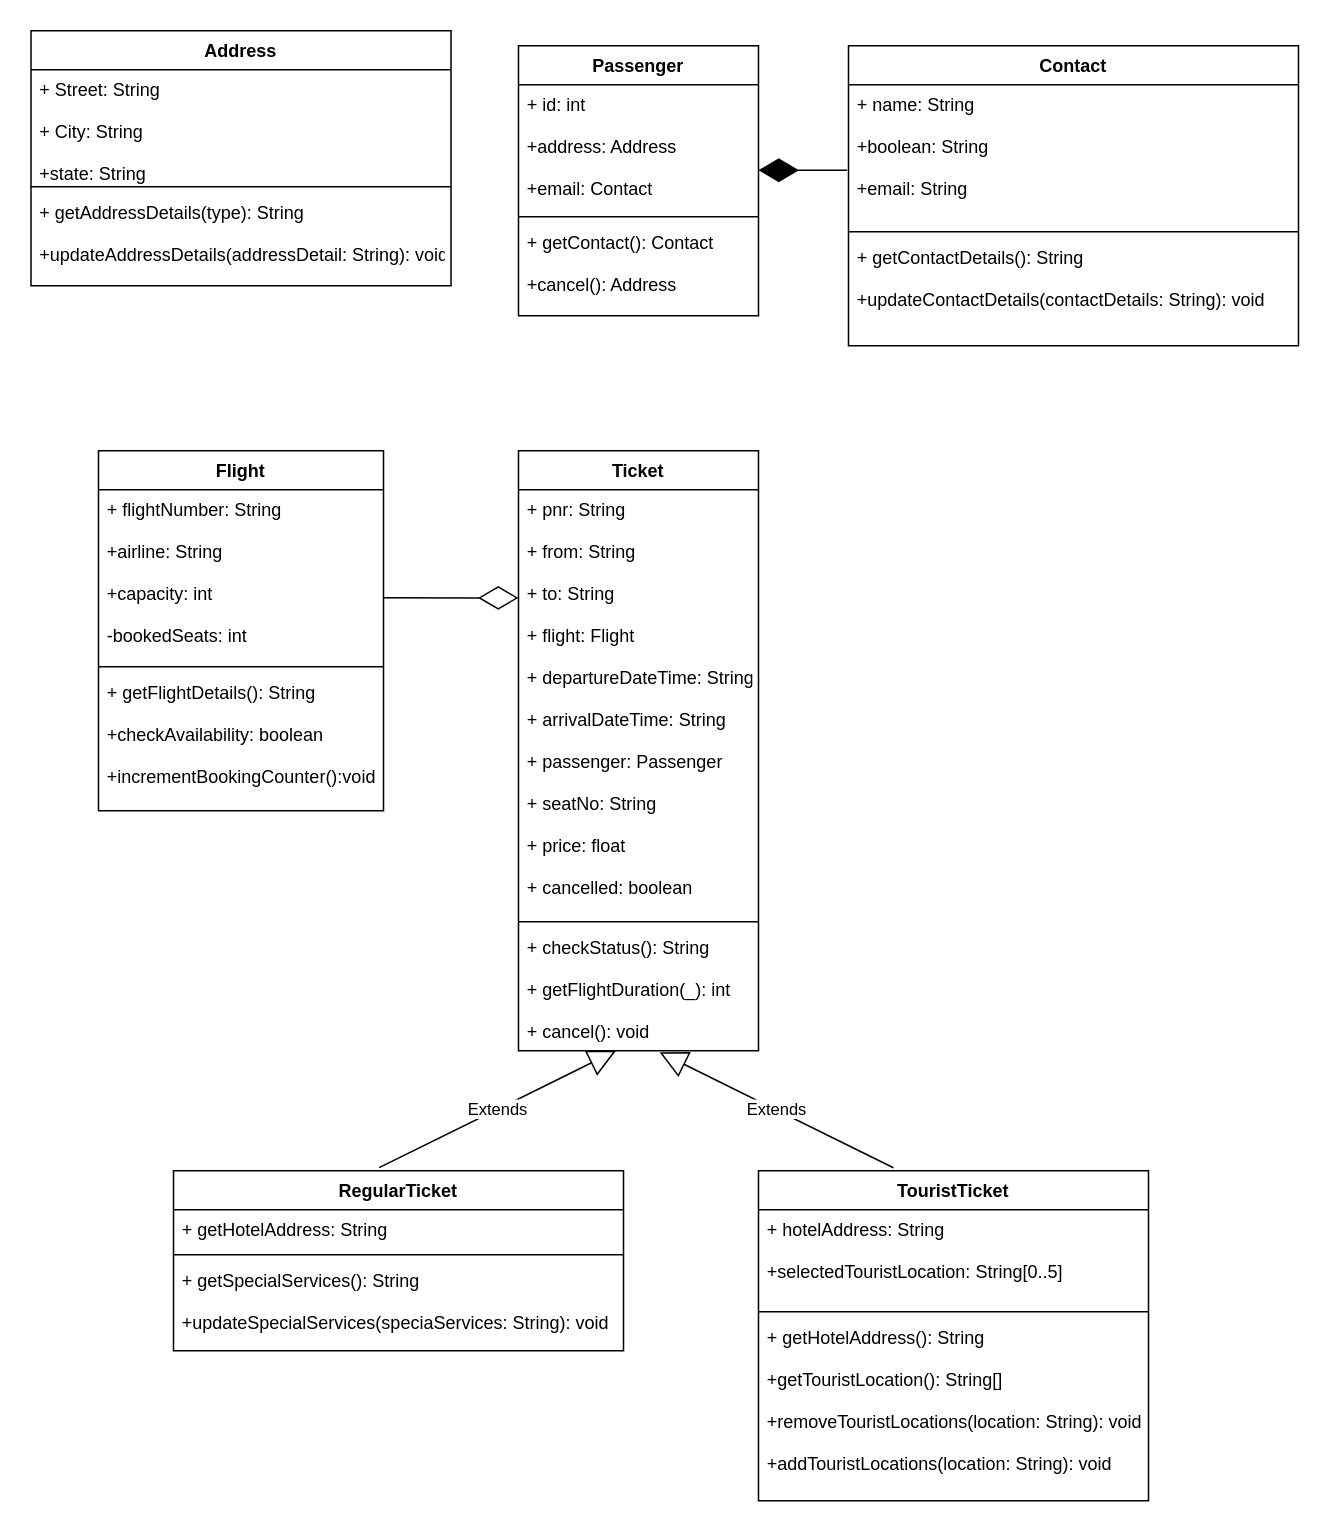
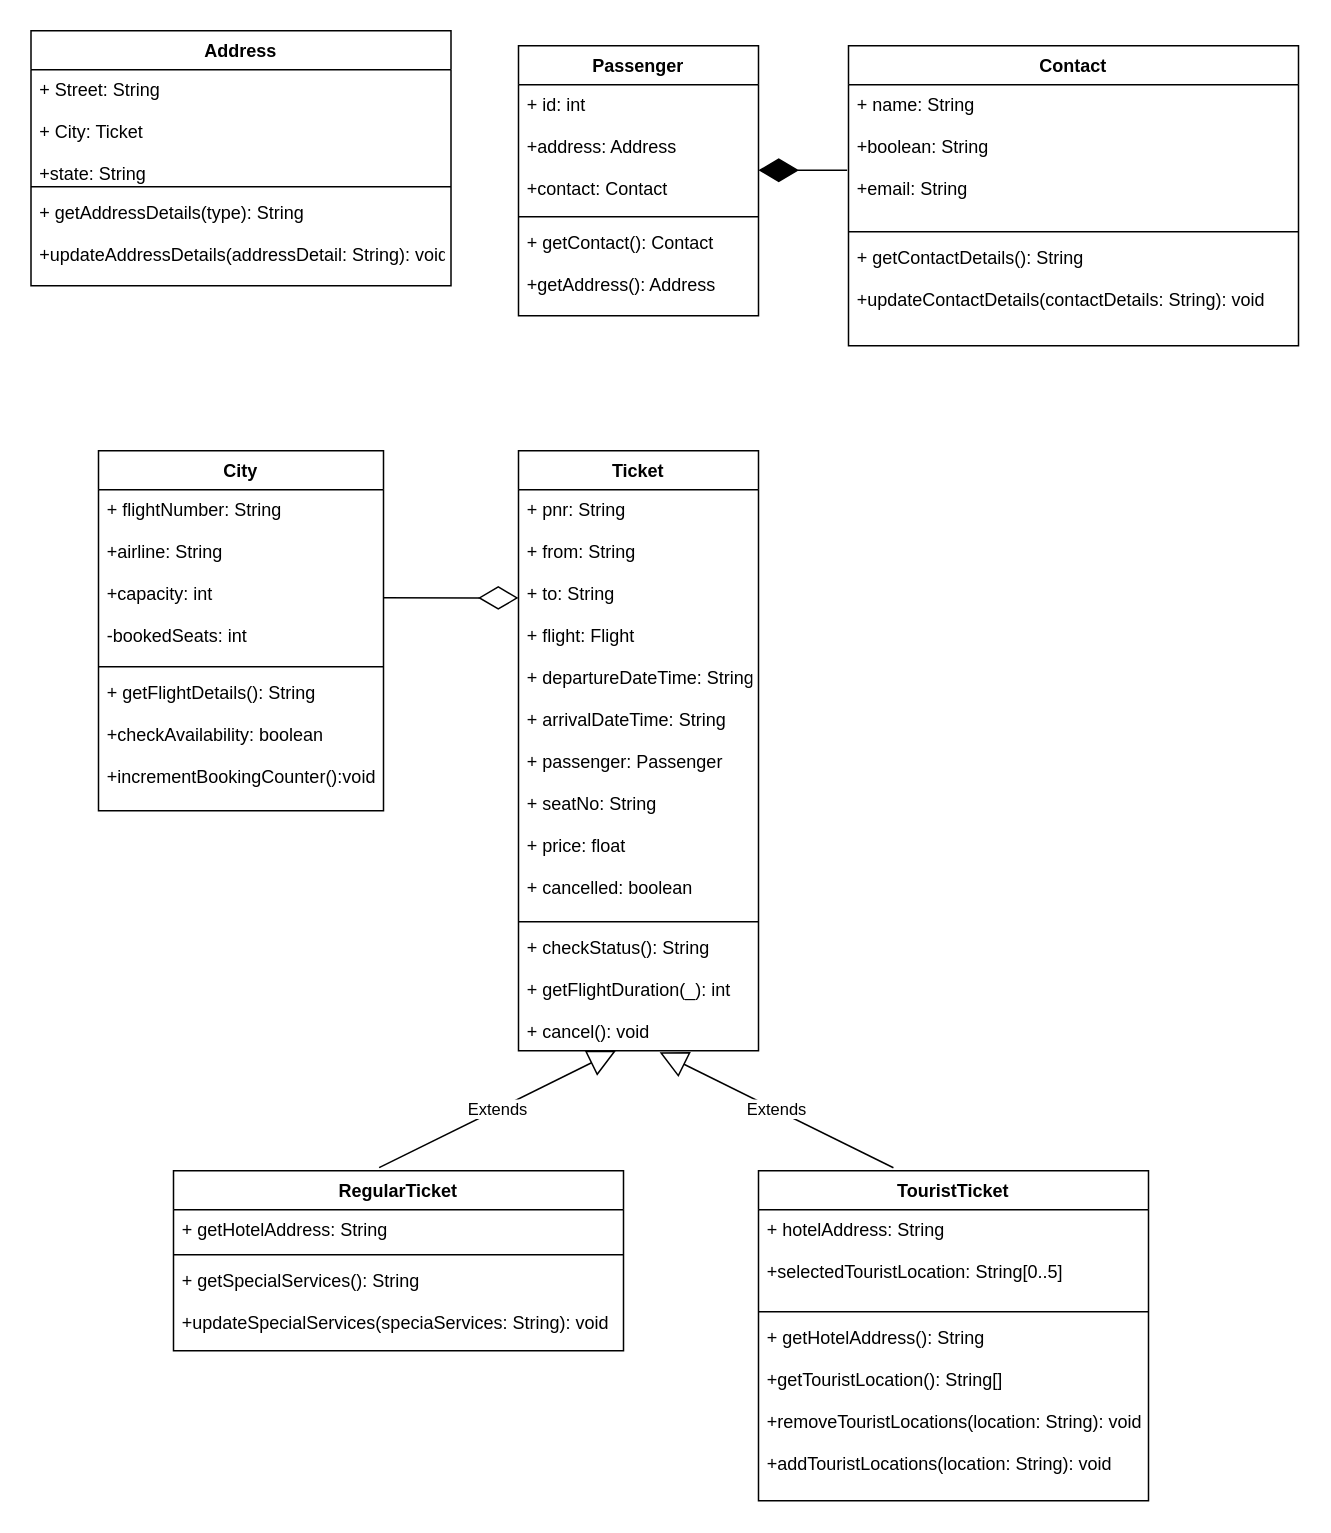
(110, 90) -> (110, 90)
(560, 105) -> (560, 105)
(635, 243) -> (635, 243)
(240, 471) -> (240, 471)
